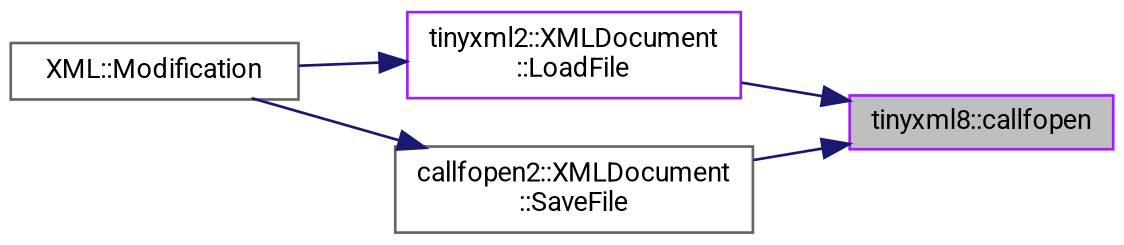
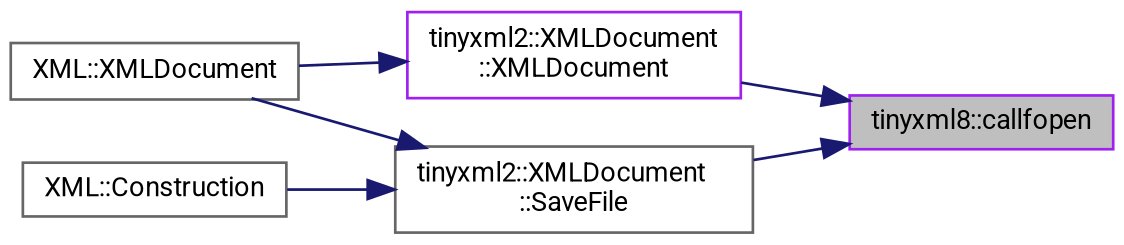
(574, 55) -> (574, 55)
(155, 71) -> (155, 71)
none -> (155, 190)
(574, 190) -> (574, 190)
